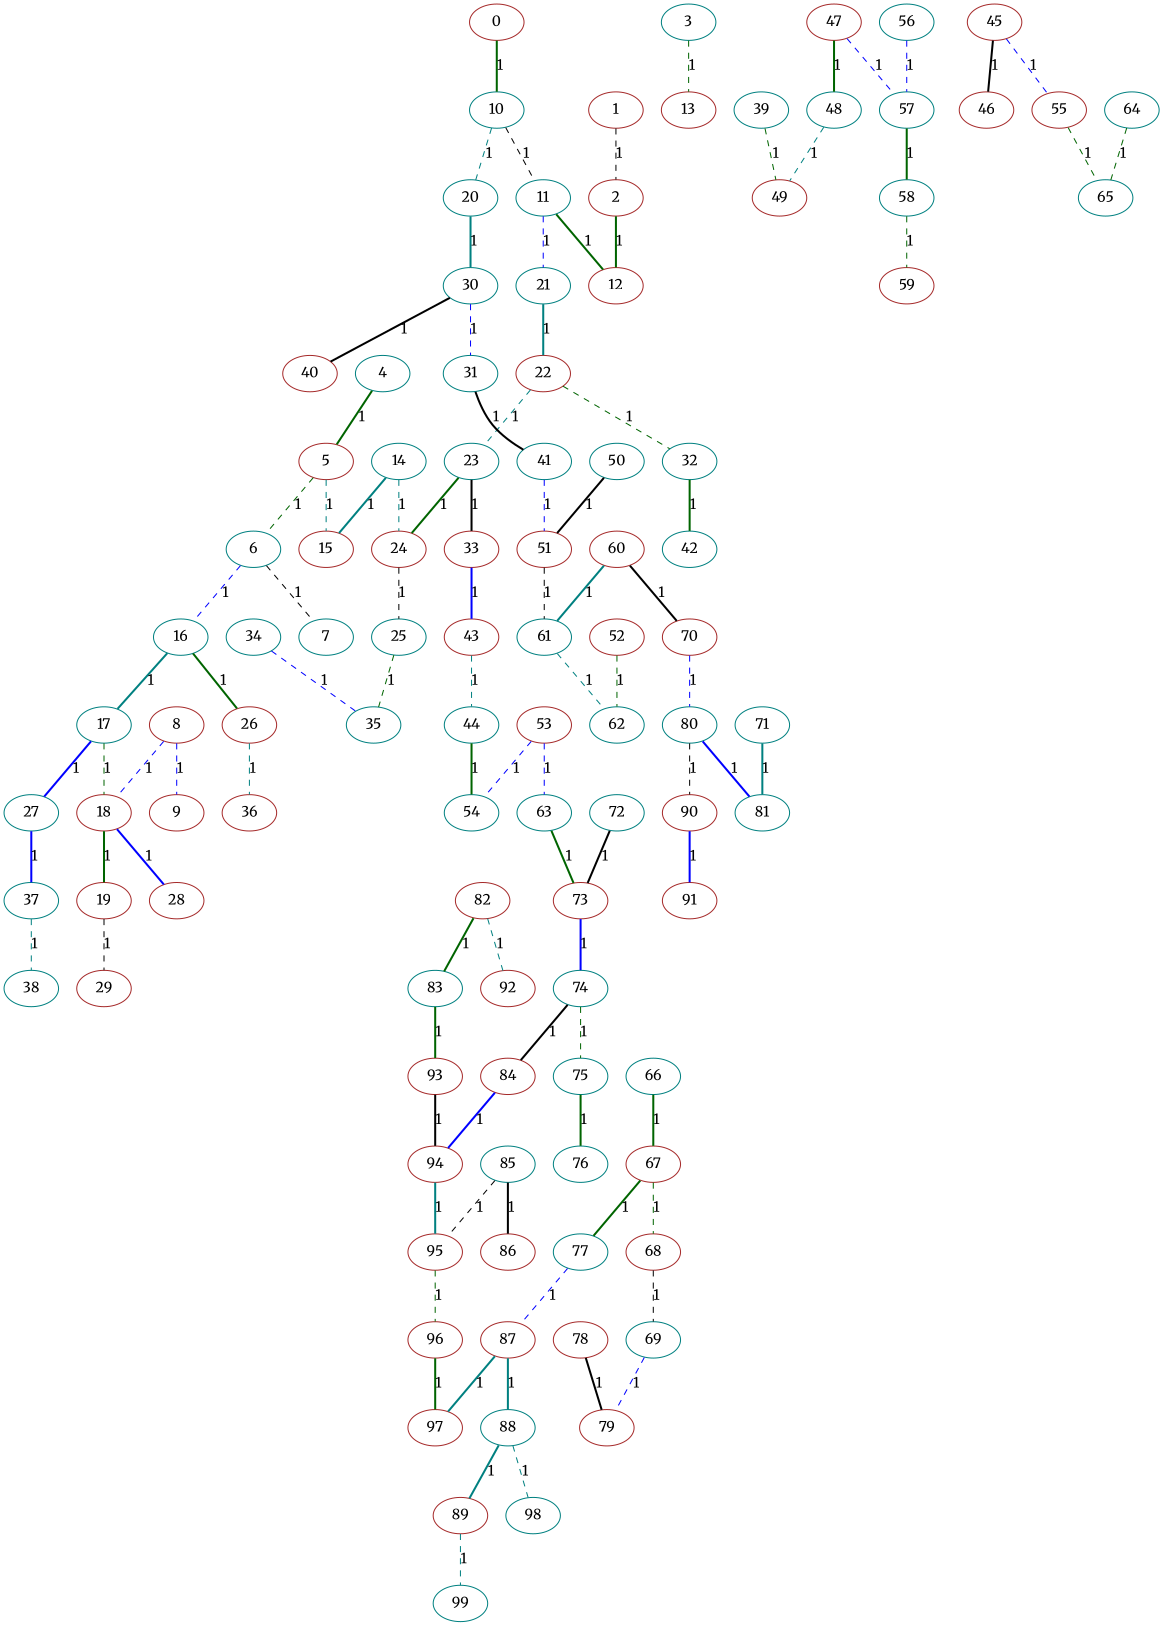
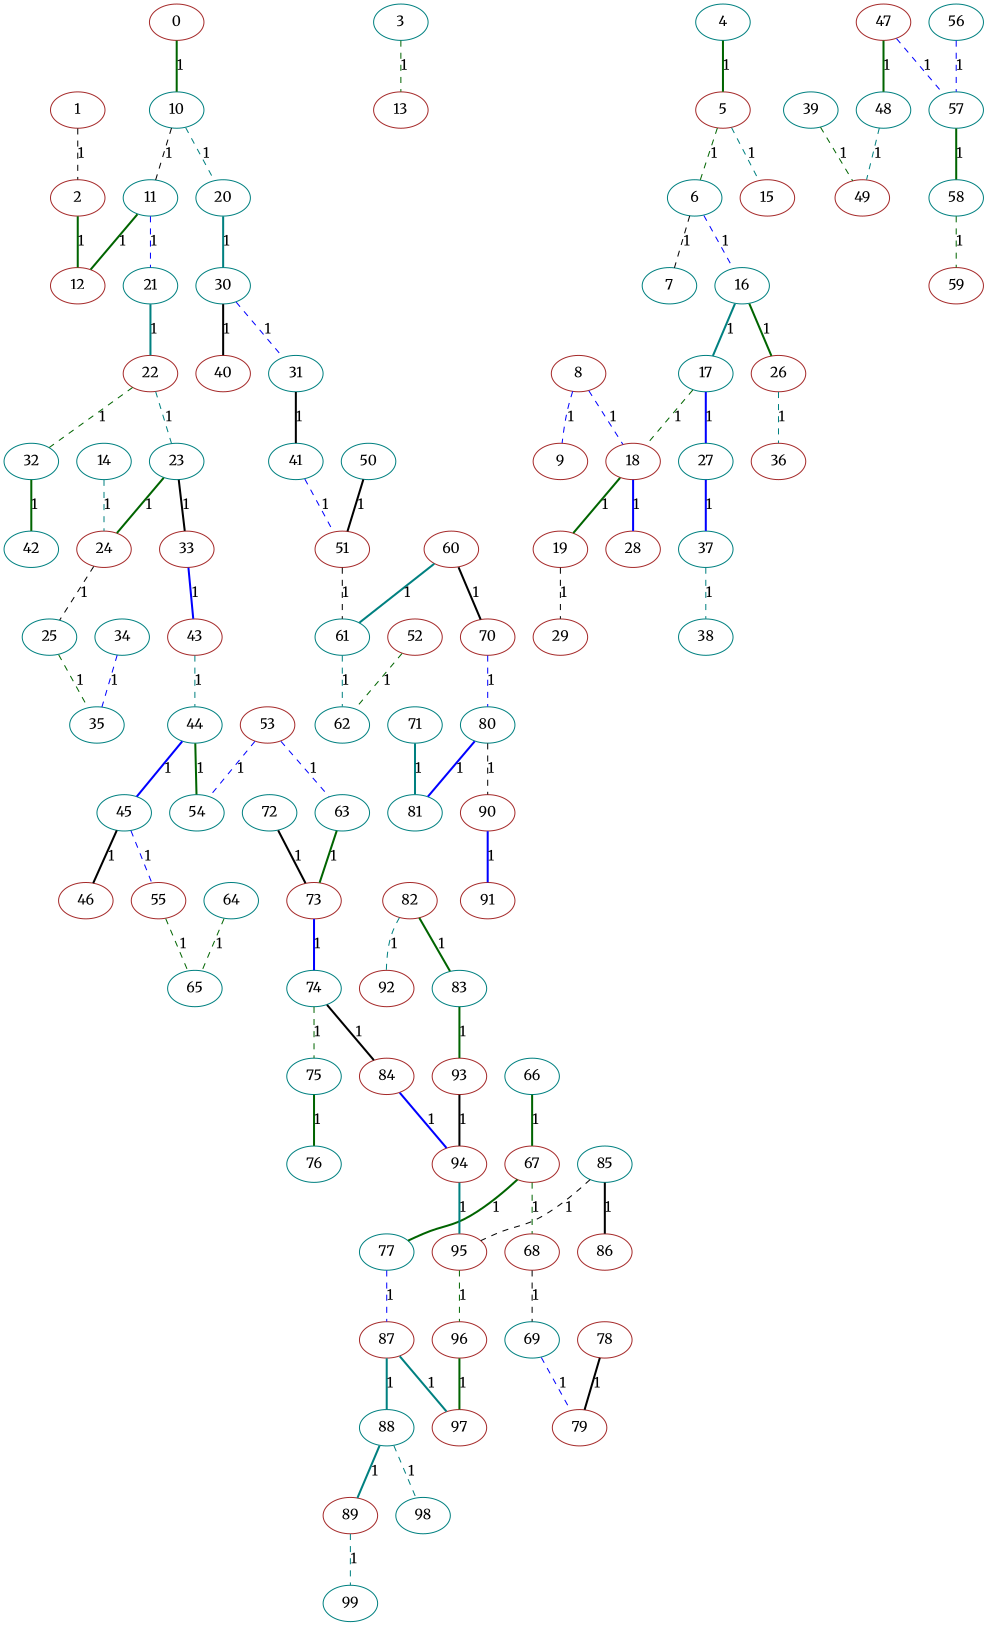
(995, 22) -> (124, 813)
(362, 505) -> none
none -> (159, 769)
